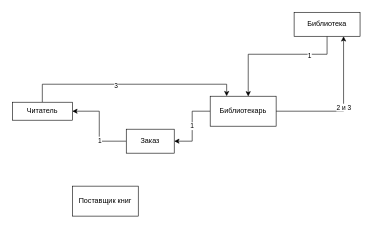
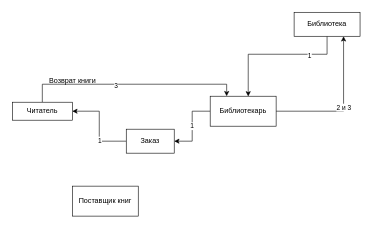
none -> (72, 81)
